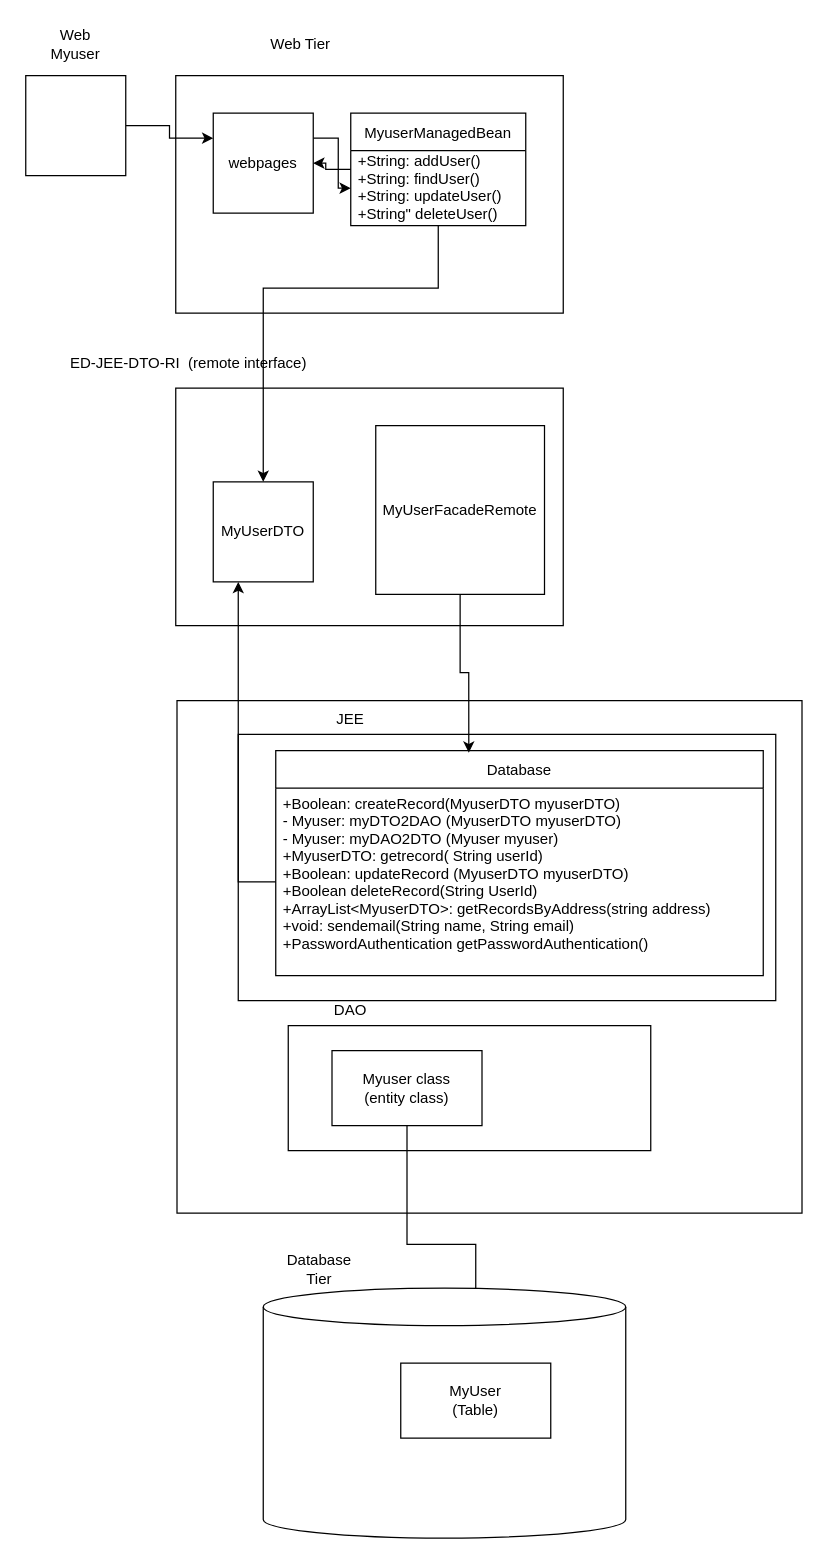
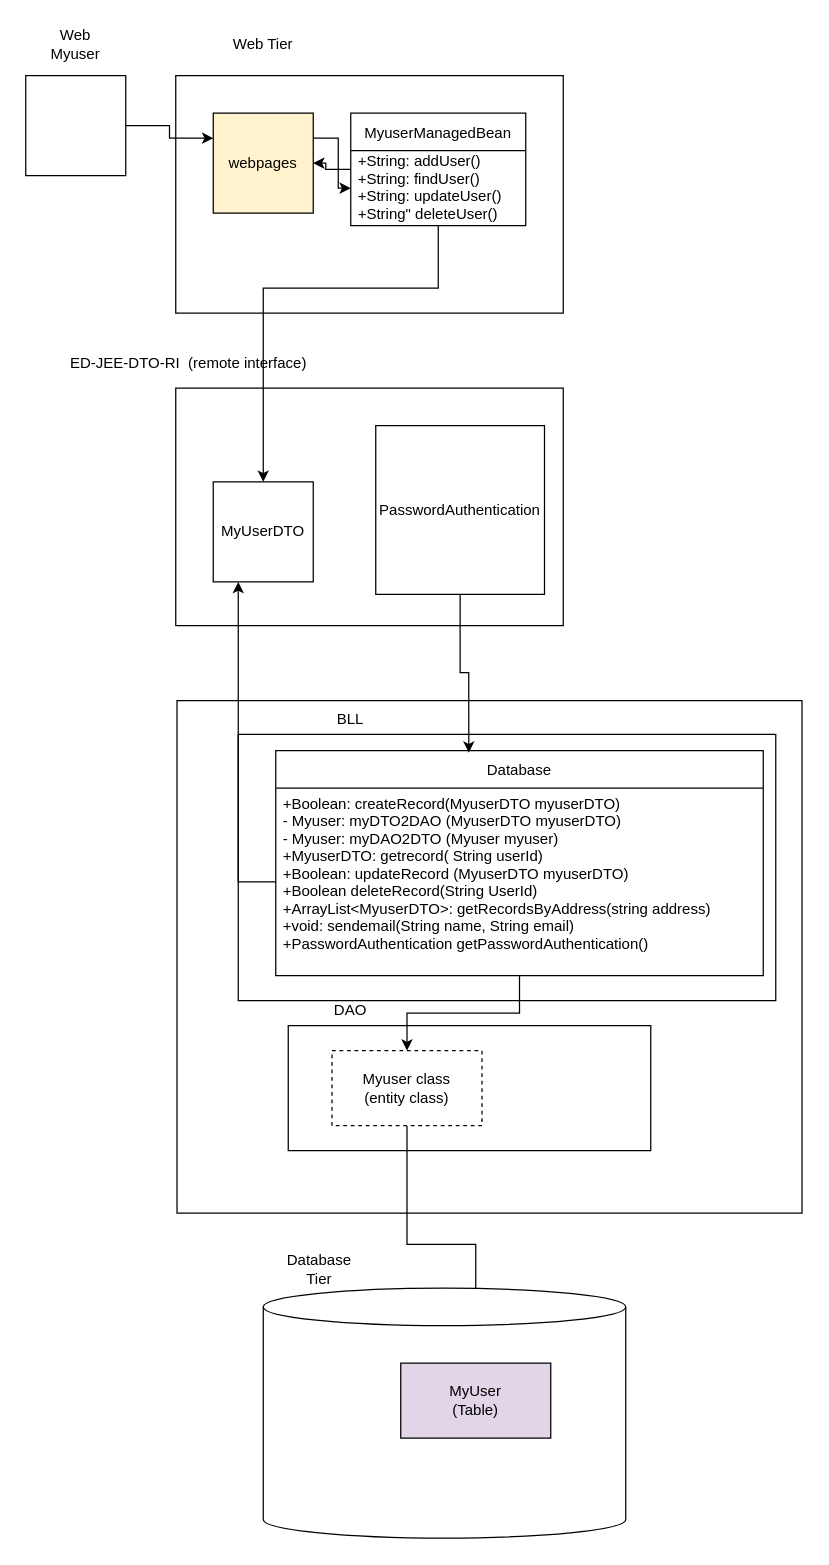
(301, 44) -> (263, 44)
(263, 163) -> (263, 163)
(460, 511) -> (460, 511)
(351, 719) -> (351, 719)
none -> (466, 1013)
(407, 1088) -> (407, 1088)
(407, 1126) -> (407, 1126)
(476, 1401) -> (476, 1401)
